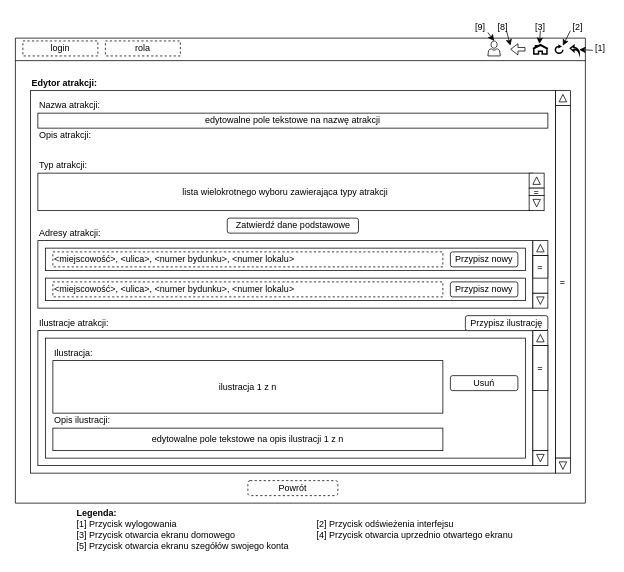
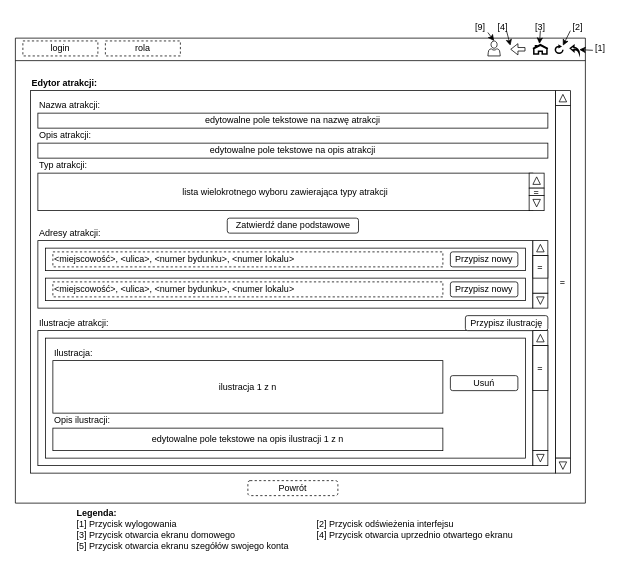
(503, 27) -> (503, 27)
none -> (293, 150)
